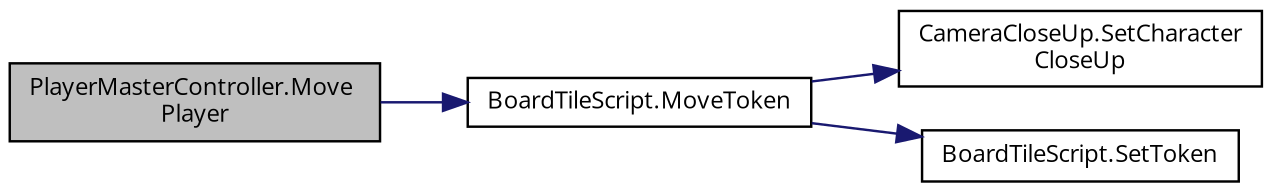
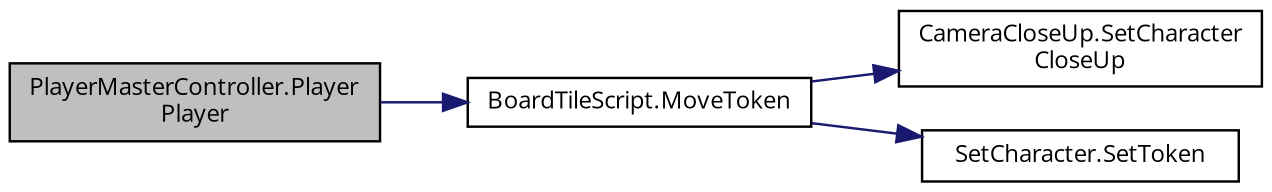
(195, 102) -> (195, 102)
(1080, 156) -> (1080, 156)
